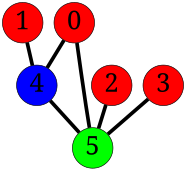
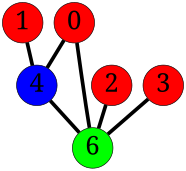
(93, 148) -> (93, 148)
